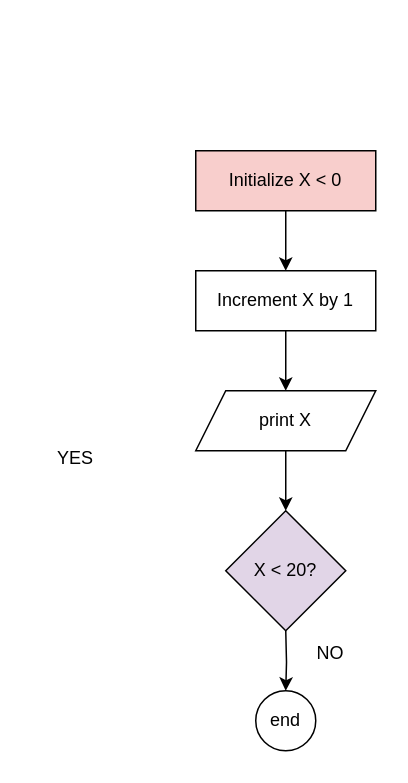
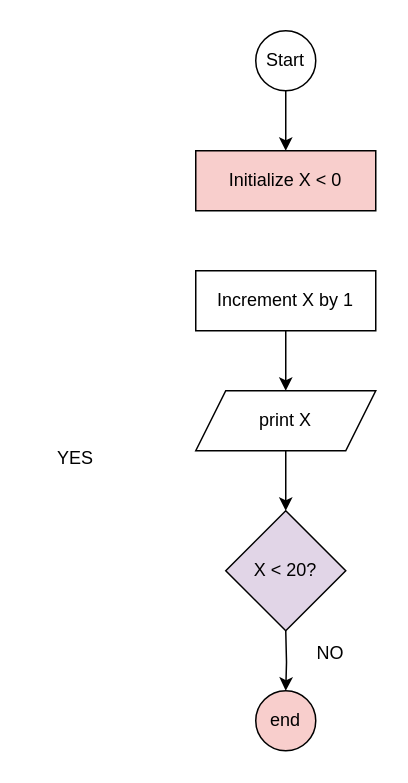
none -> (286, 61)
none -> (286, 116)
(286, 236) -> none
(286, 721) -> (286, 721)
